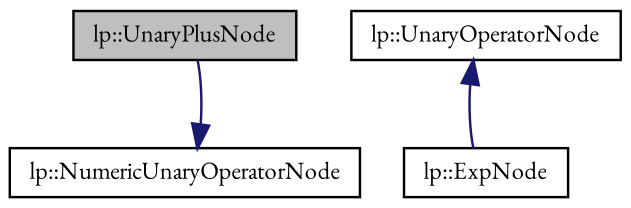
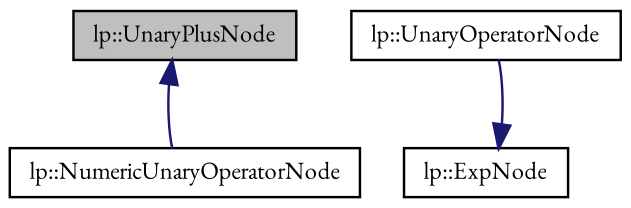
(201, 92) -> (169, 117)
(470, 117) -> (502, 92)
